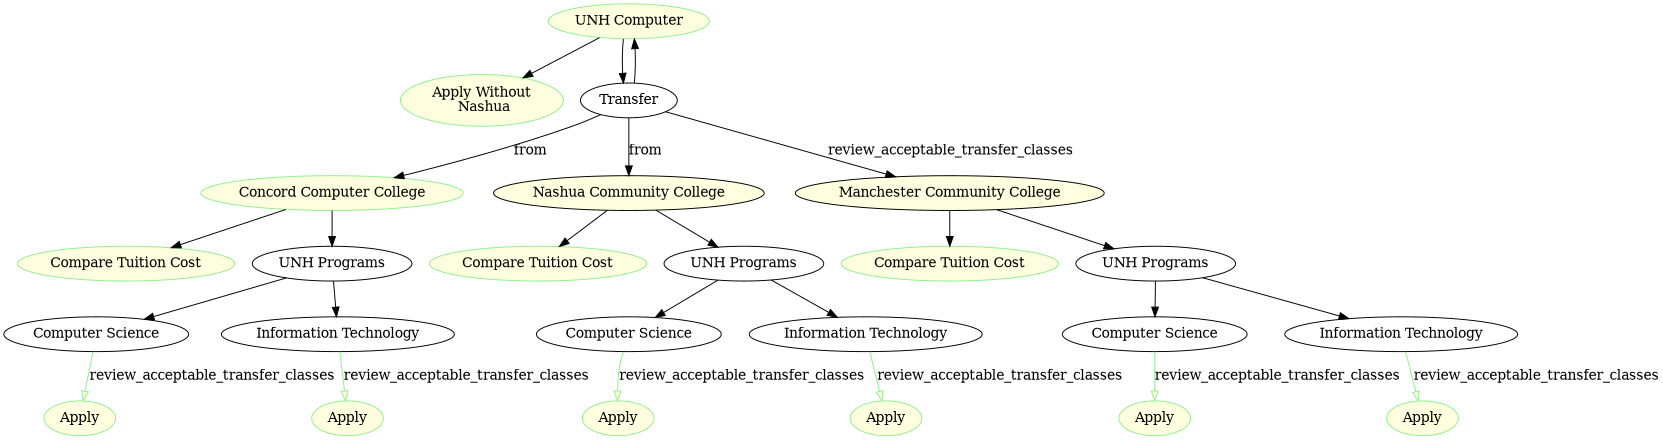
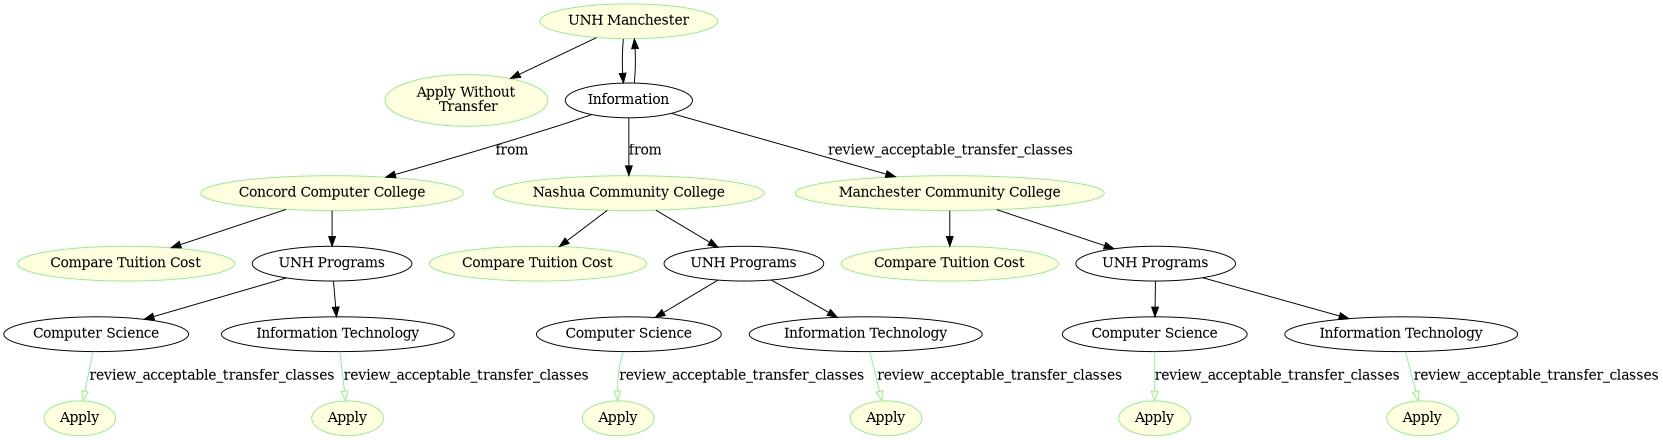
(629, 21) -> (629, 21)
(482, 100) -> (466, 100)
(629, 100) -> (629, 100)
(629, 193) -> (629, 193)
(950, 193) -> (950, 193)
